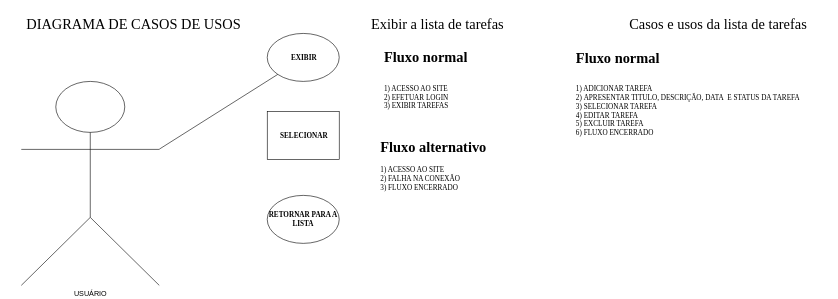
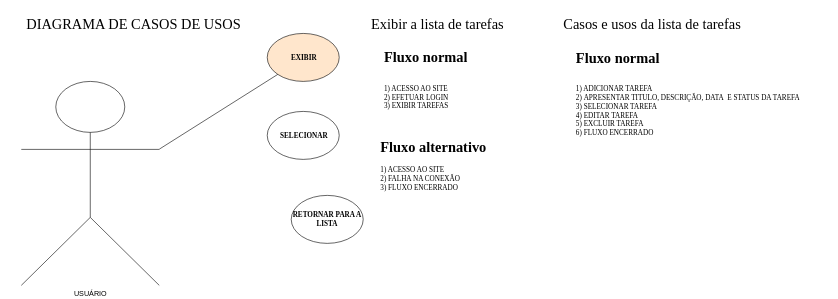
(719, 24) -> (653, 24)
(303, 57) -> (303, 57)
(303, 135) -> (303, 135)
(303, 219) -> (327, 219)
